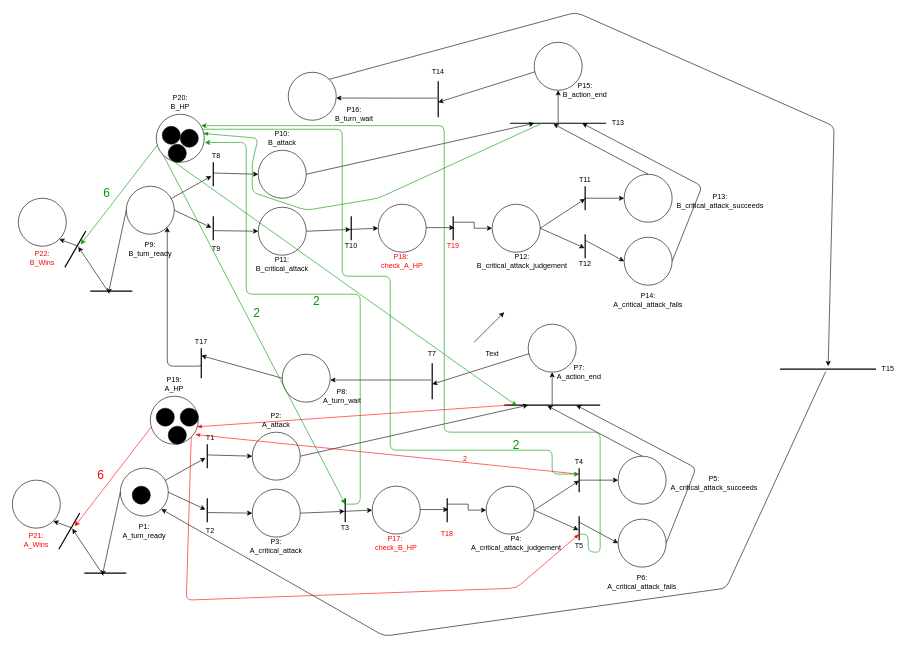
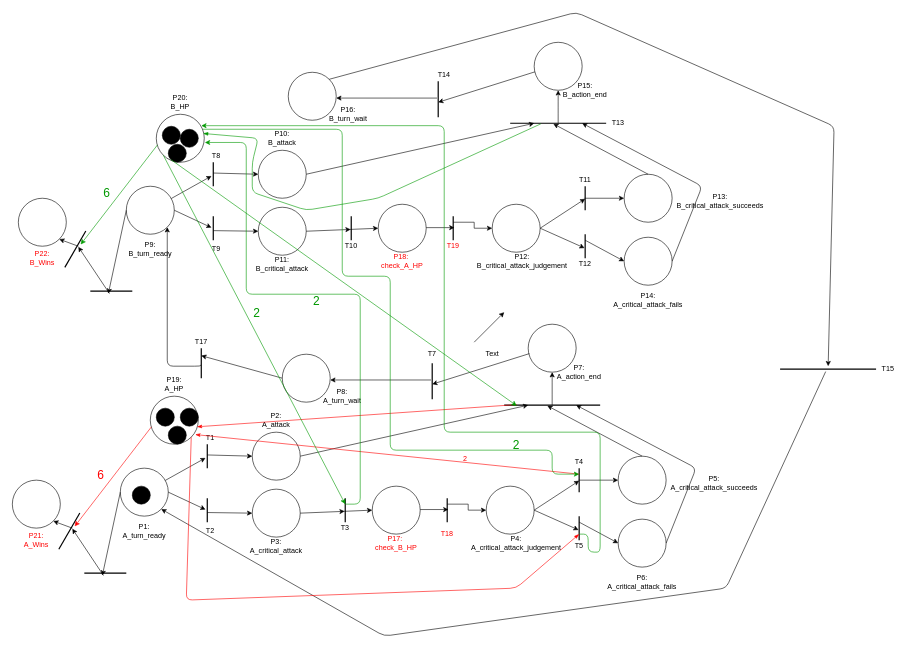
(438, 72) -> (444, 75)
(354, 114) -> (348, 114)
